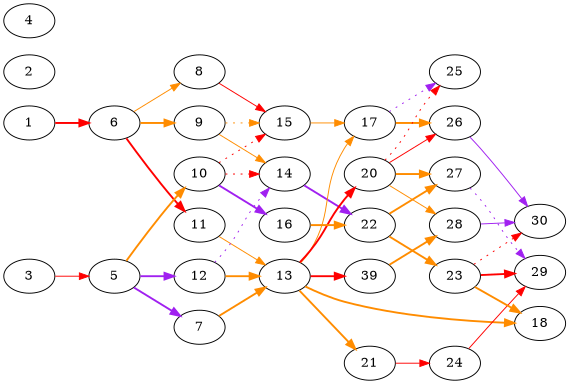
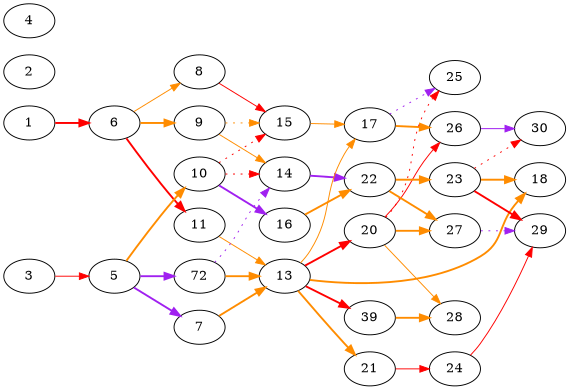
(490, 224) -> none
(200, 276) -> (200, 276)
